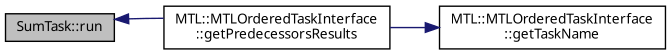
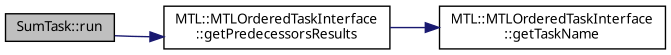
(146, 18) -> (132, 36)
